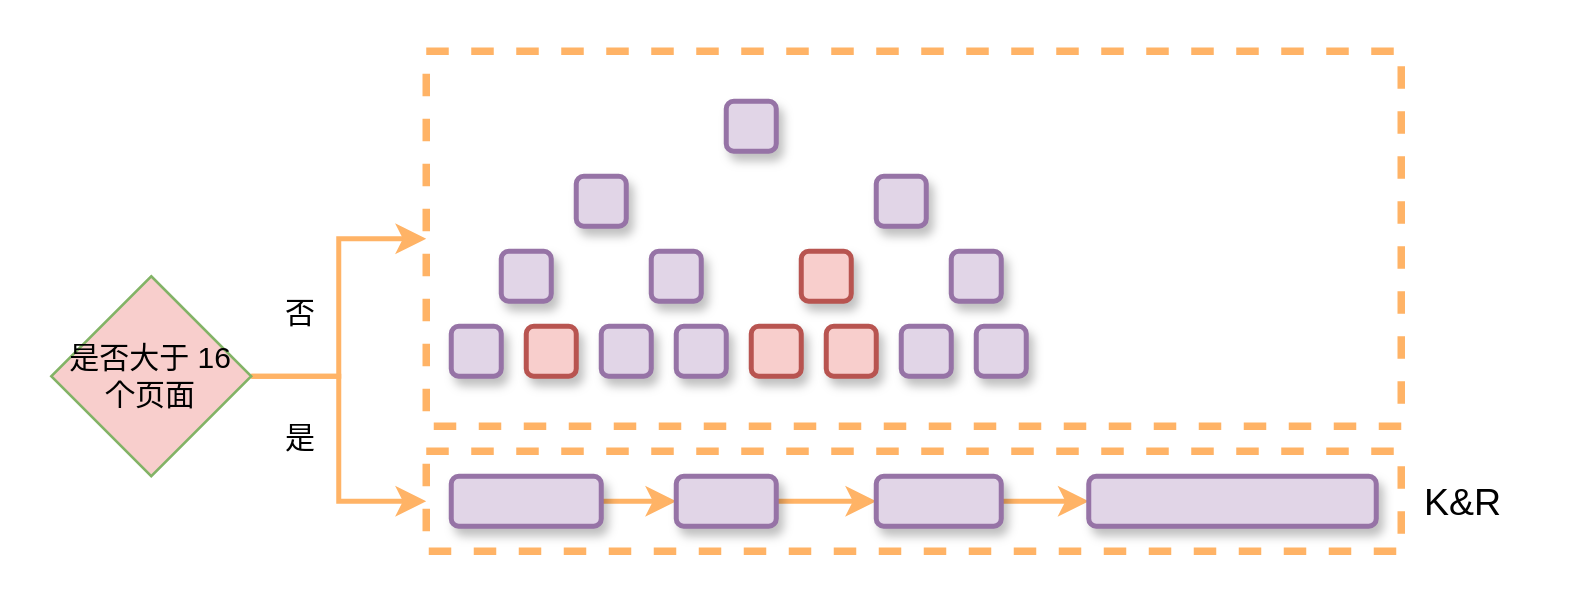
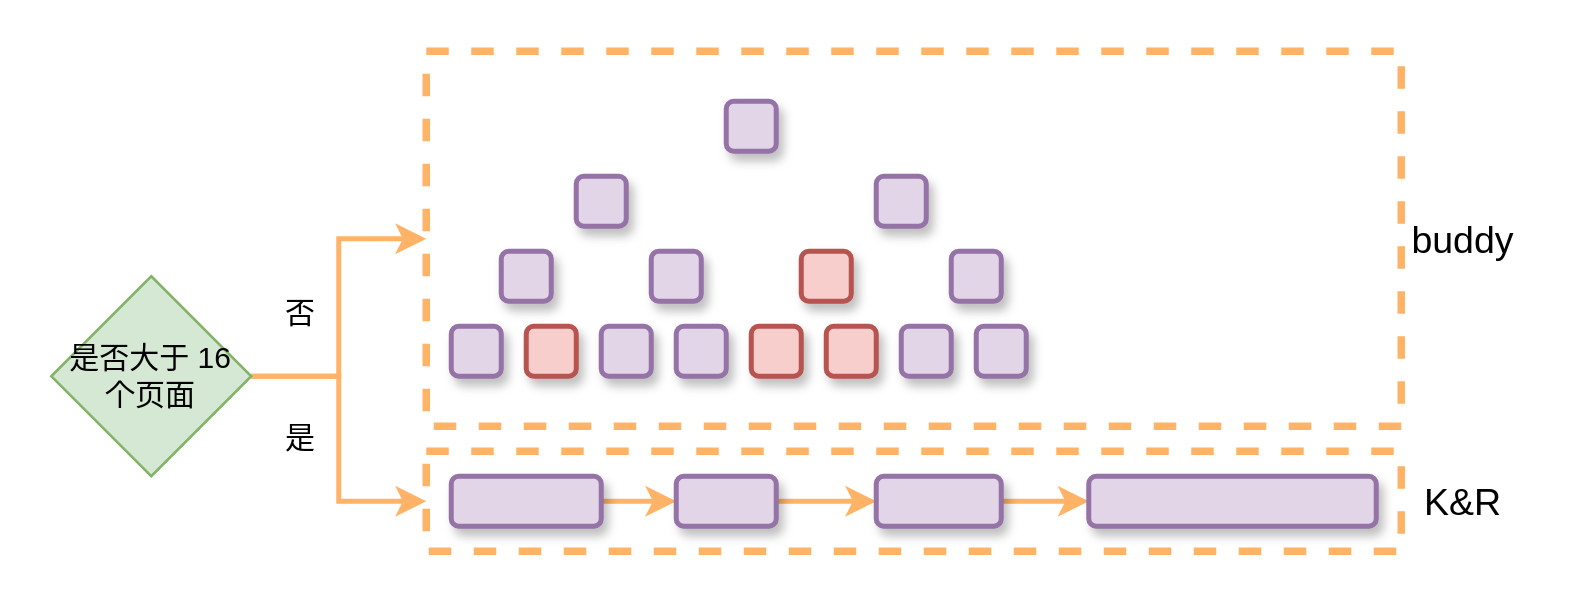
none -> (1464, 239)
(151, 376) -> (151, 376)
